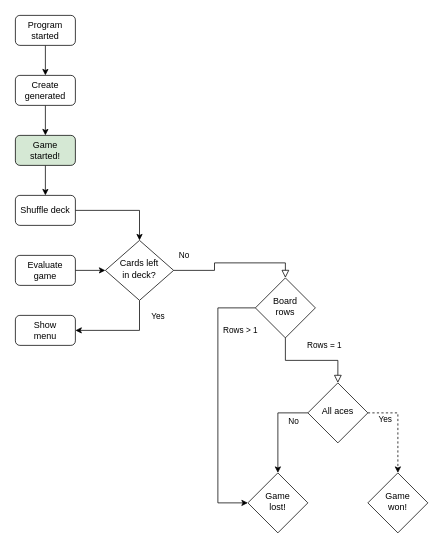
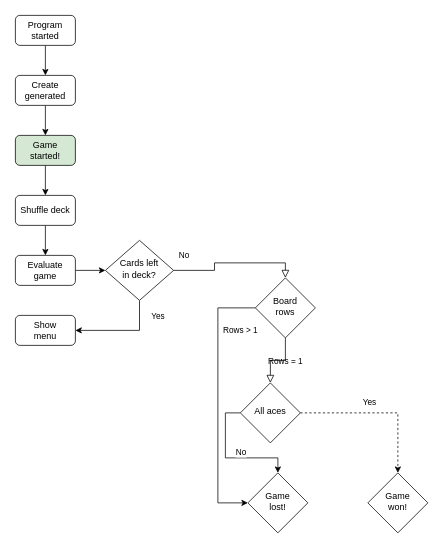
(119, 210) -> (45, 237)
(338, 413) -> (270, 413)
